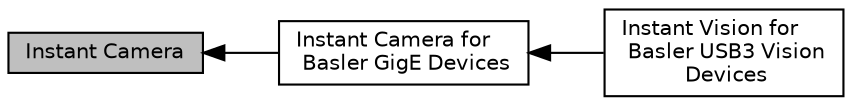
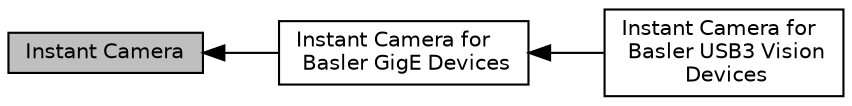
(724, 53) -> (724, 53)
